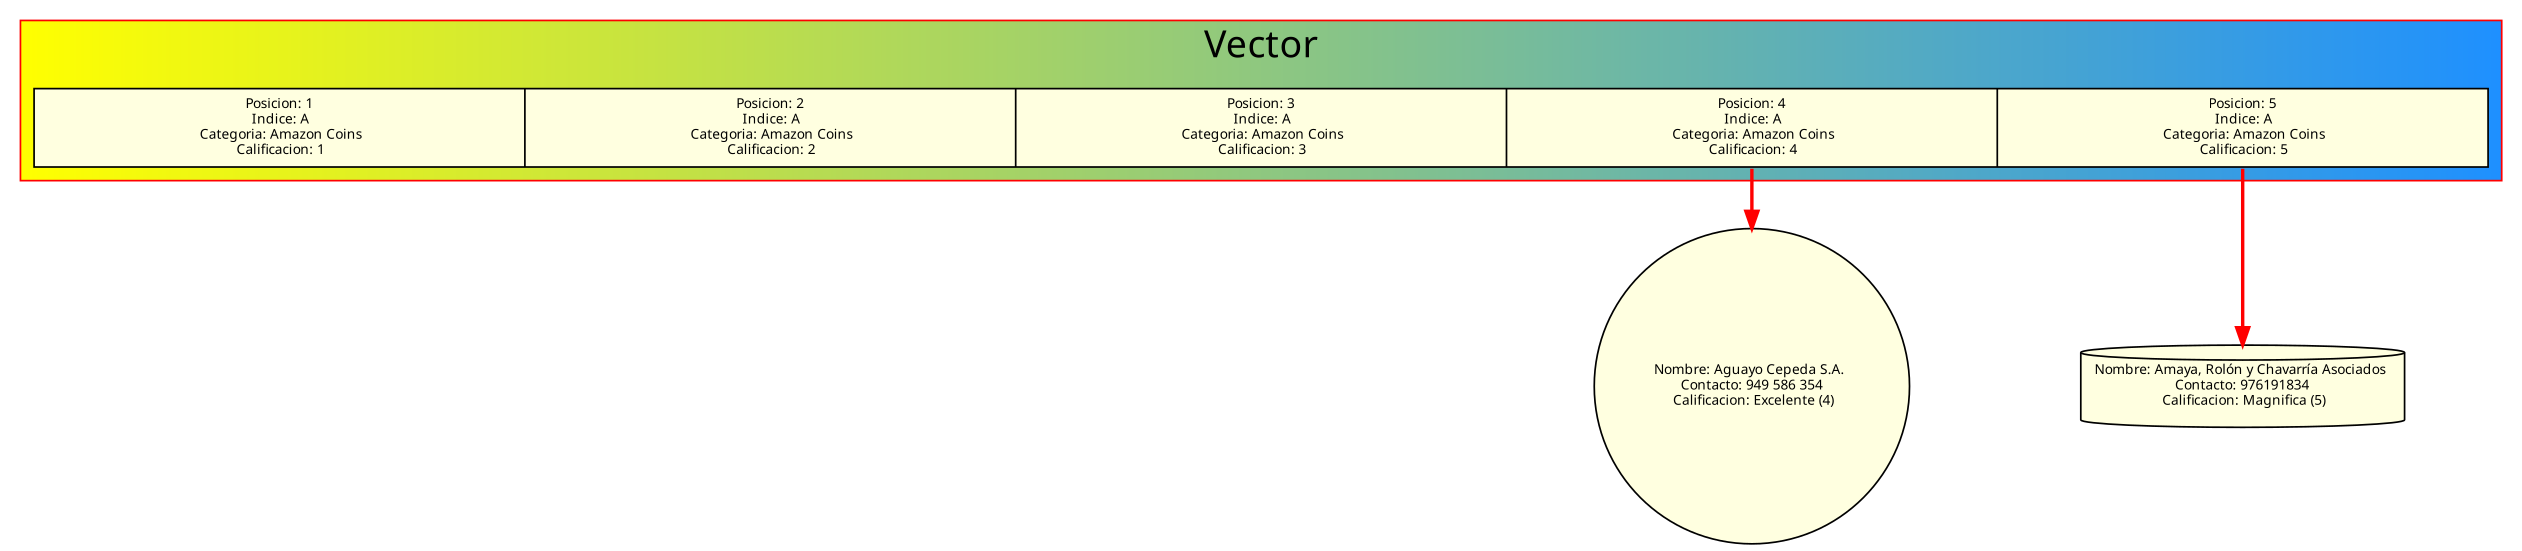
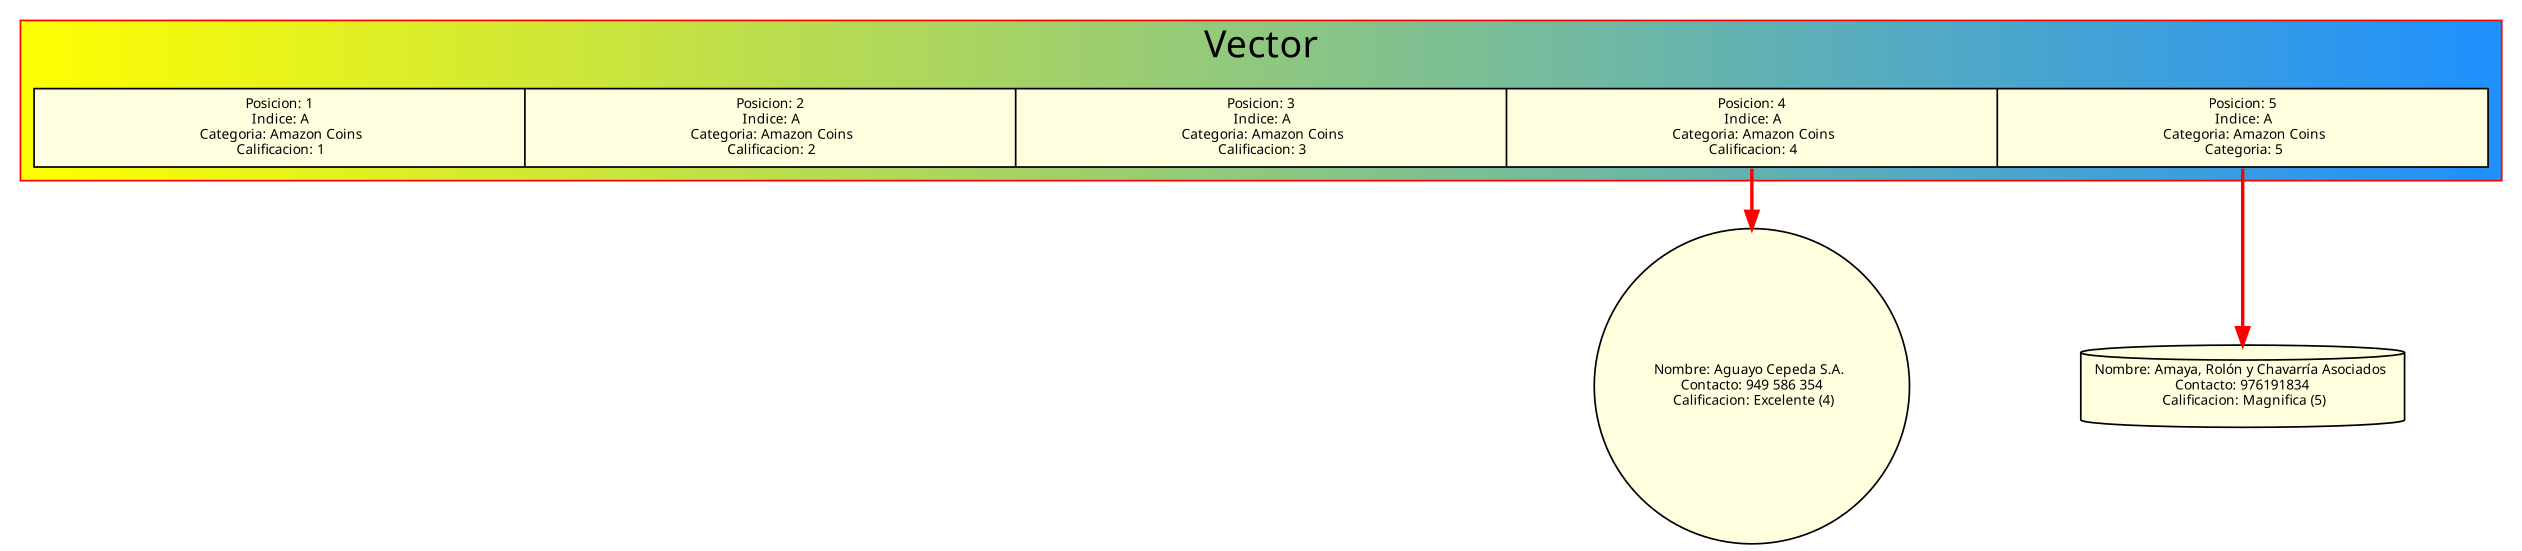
(2243, 150) -> (2243, 150)
